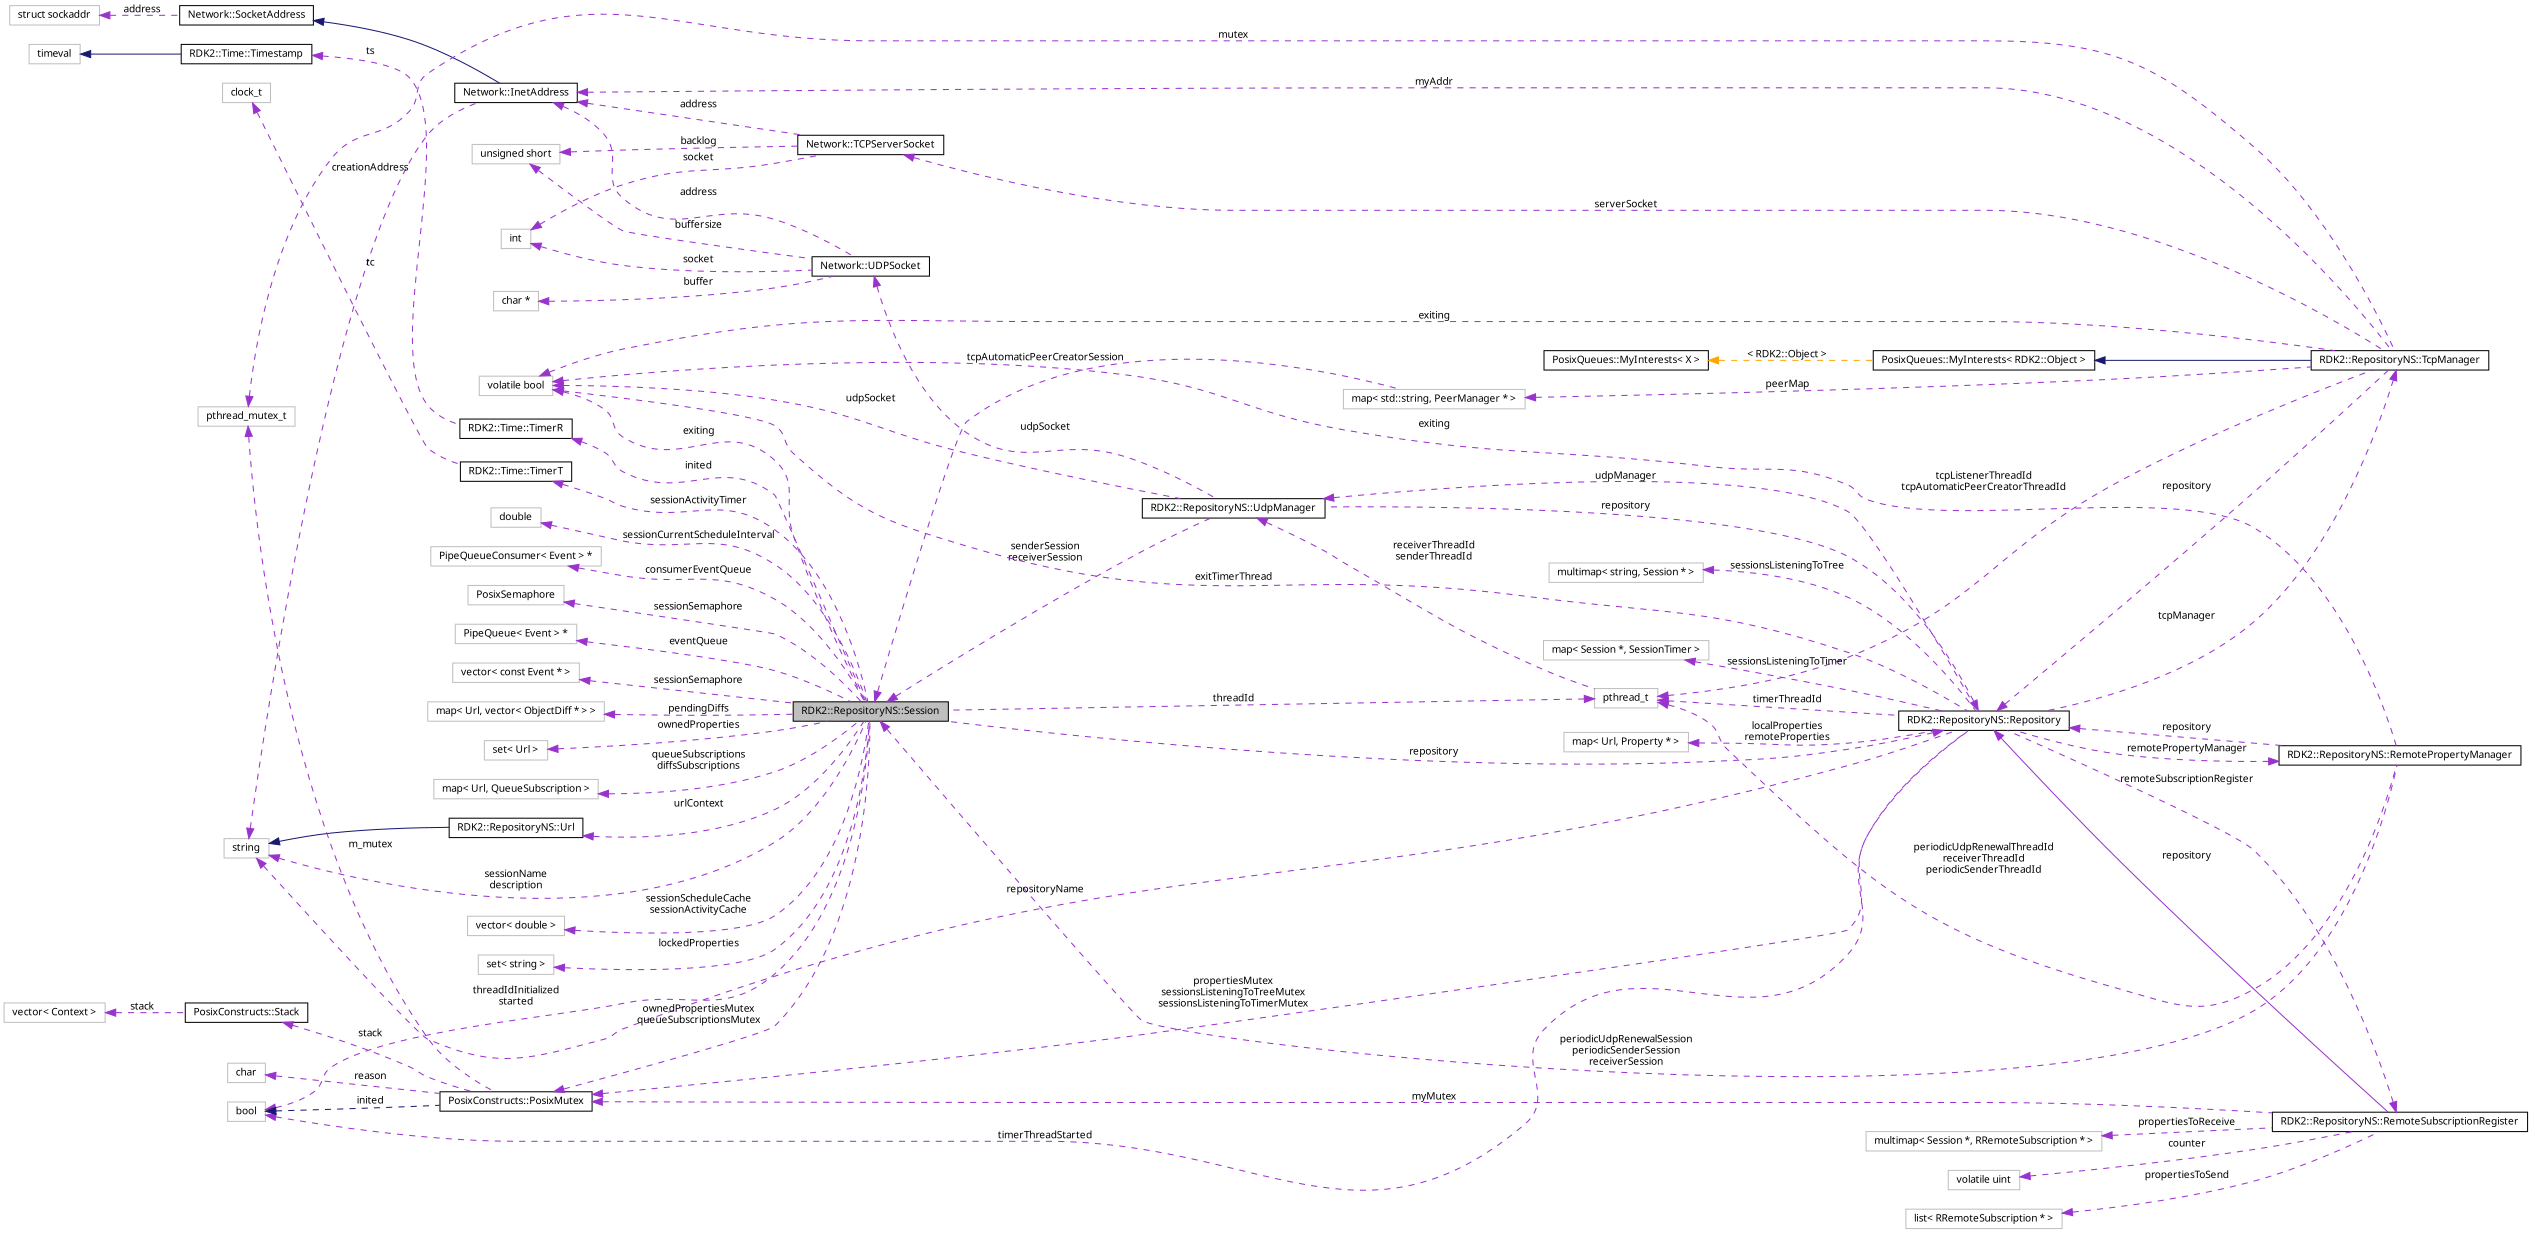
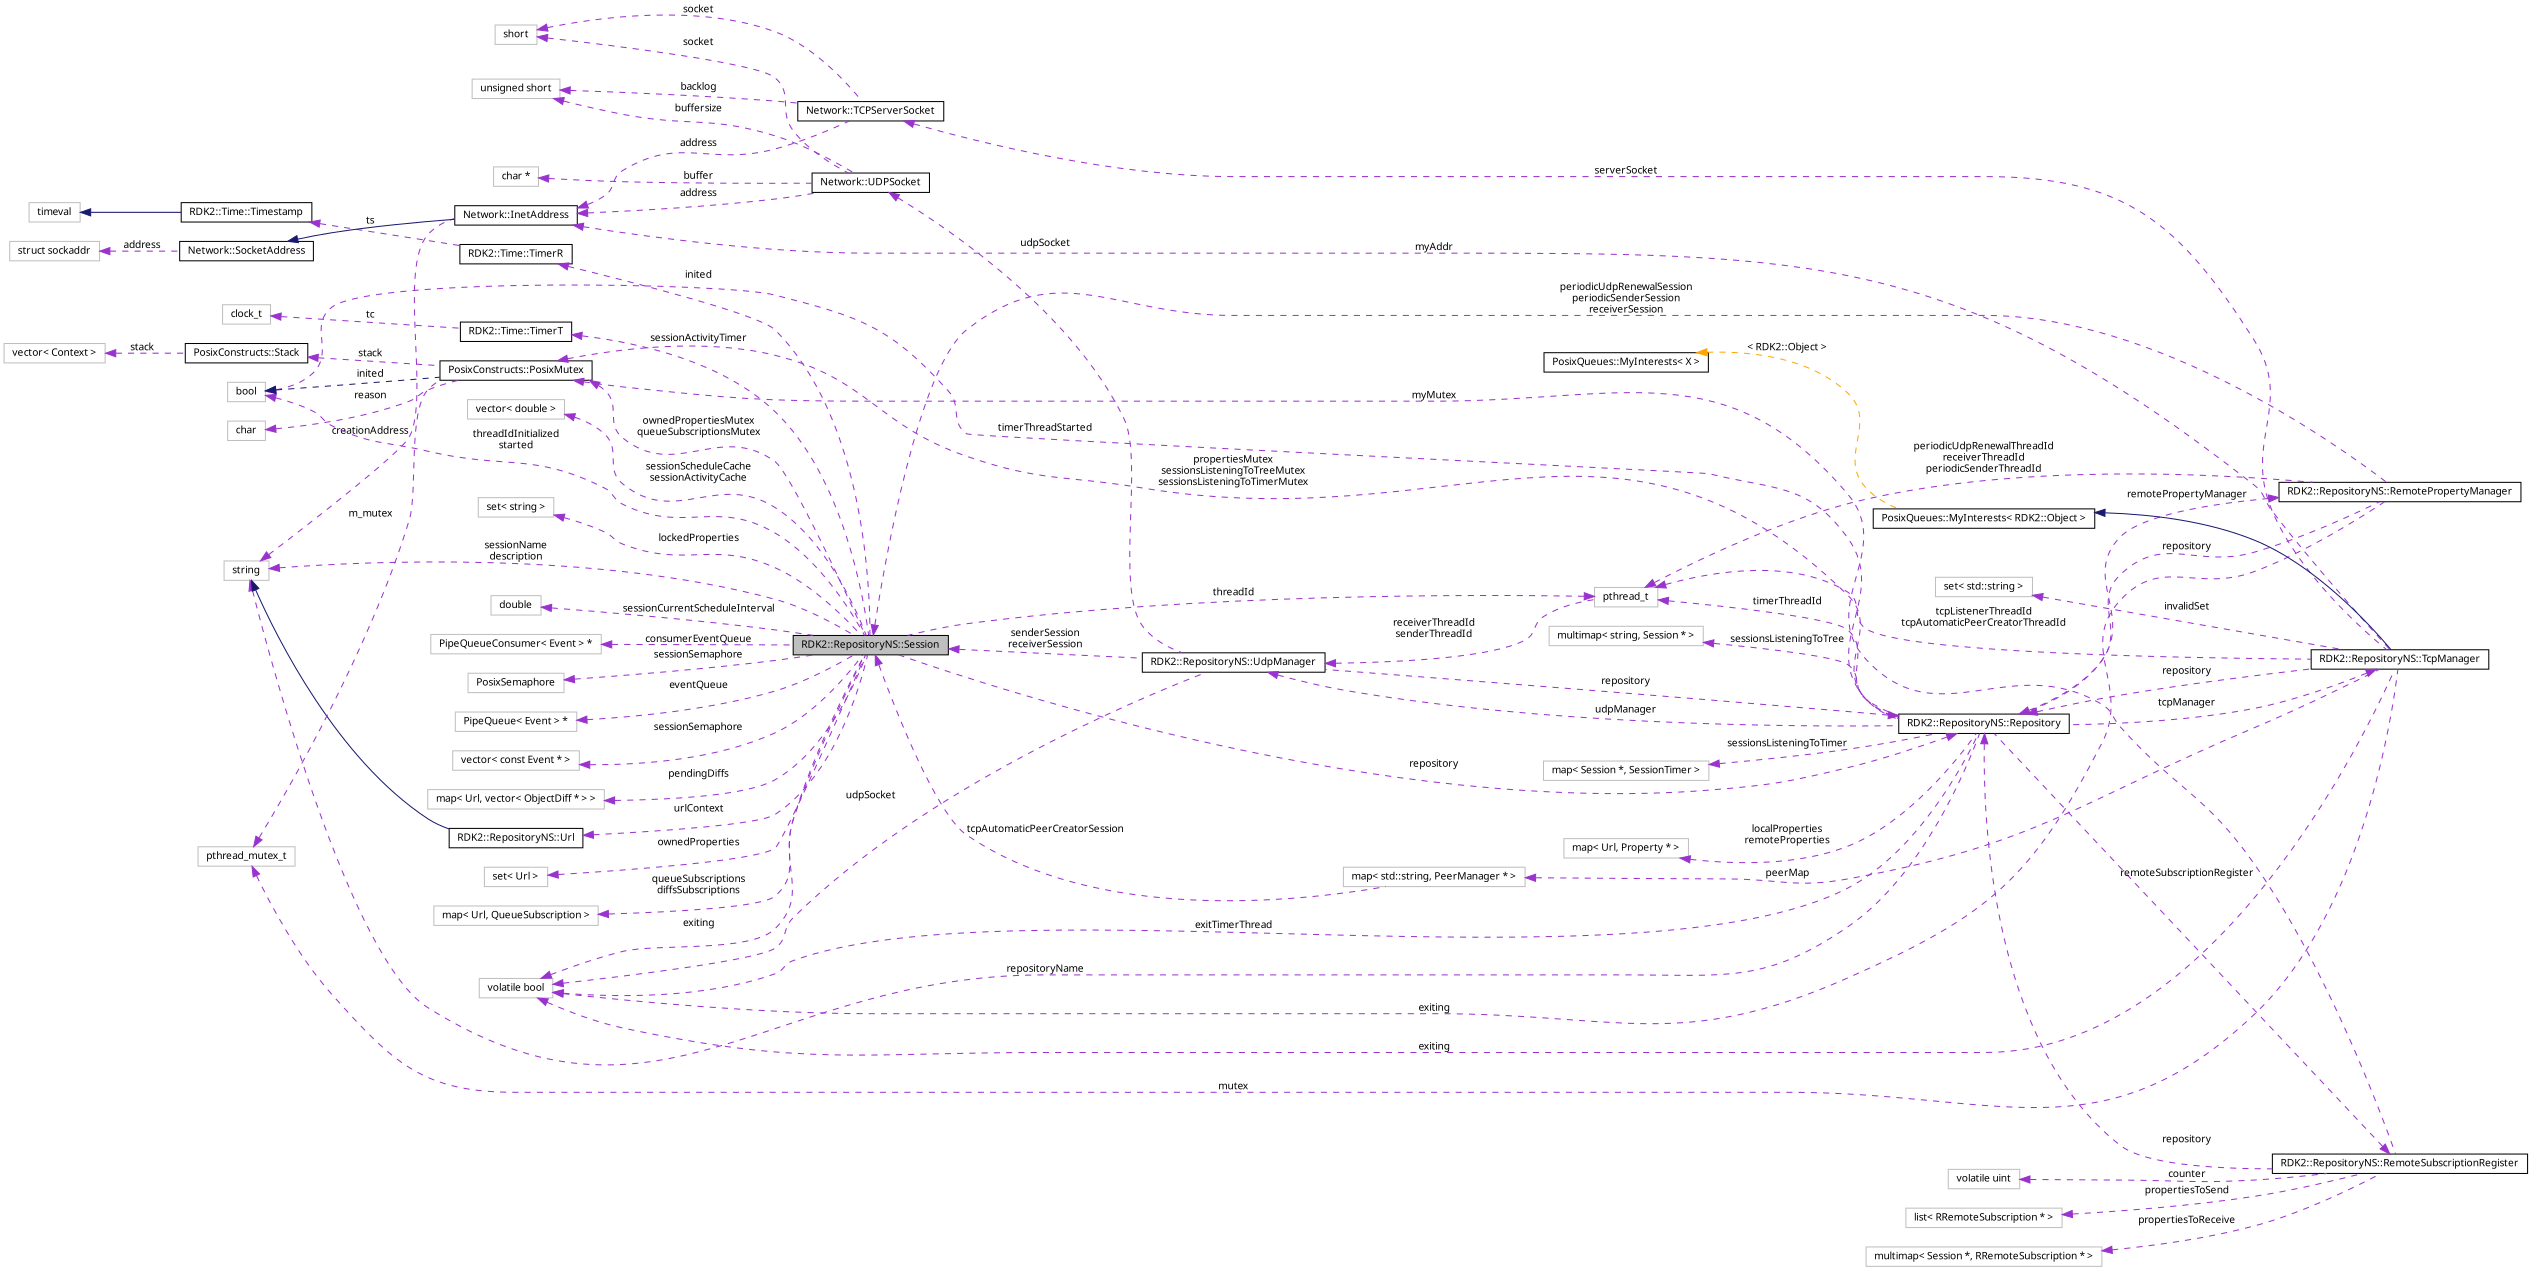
(516, 239) -> (516, 35)
none -> (1984, 587)
(2191, 929) -> (2037, 1033)
